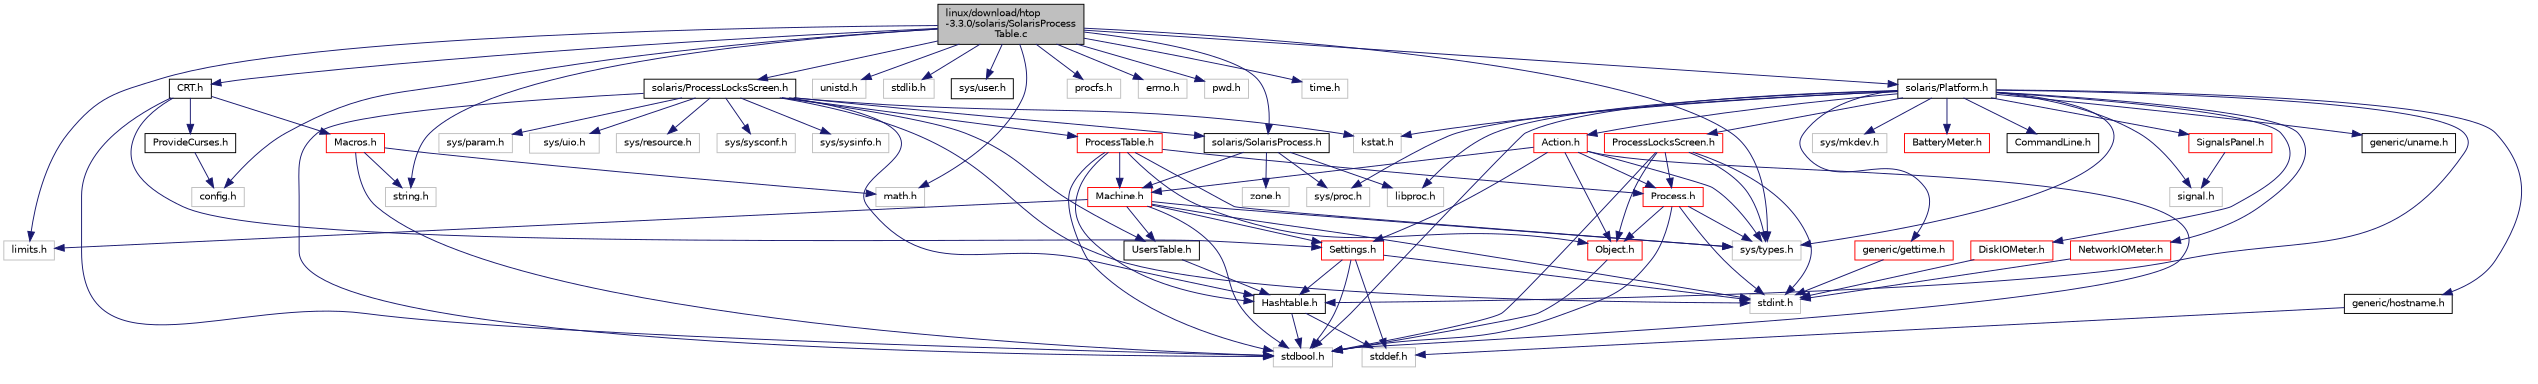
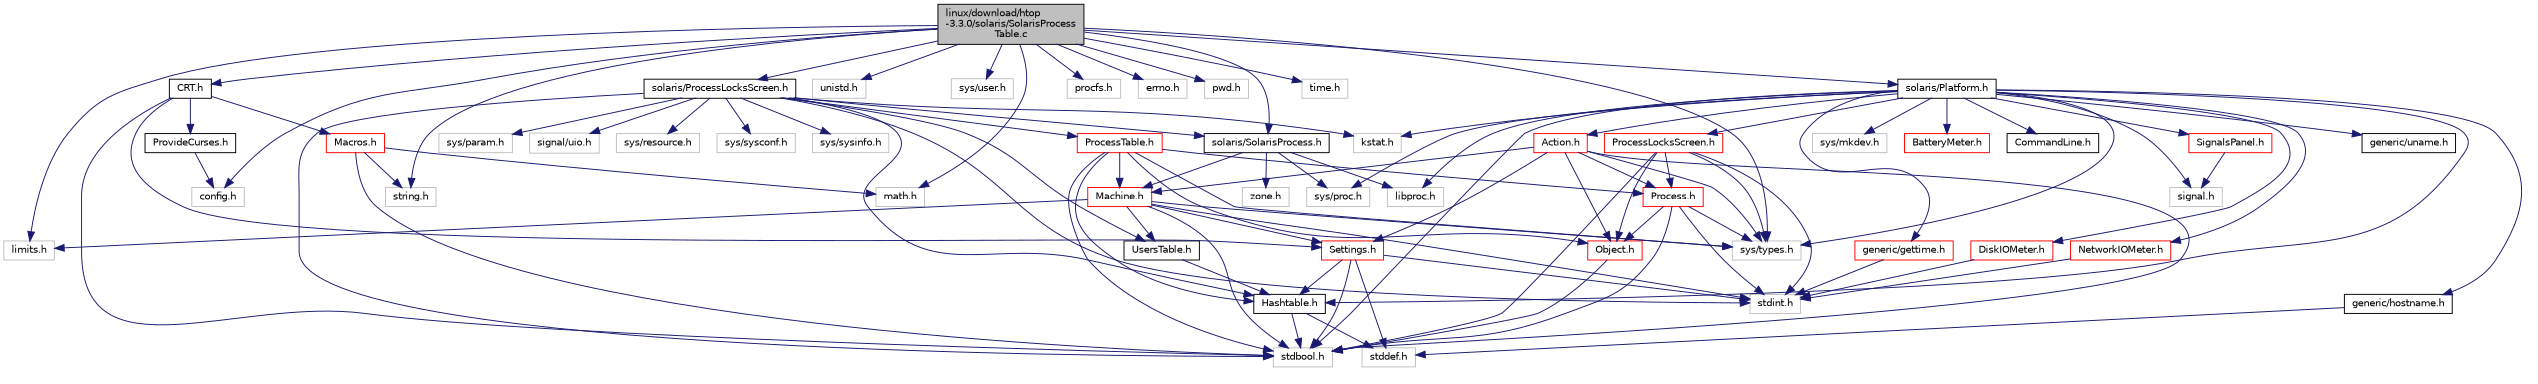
(909, 89) -> none
(982, 89) -> (982, 89)
(564, 143) -> (564, 143)
